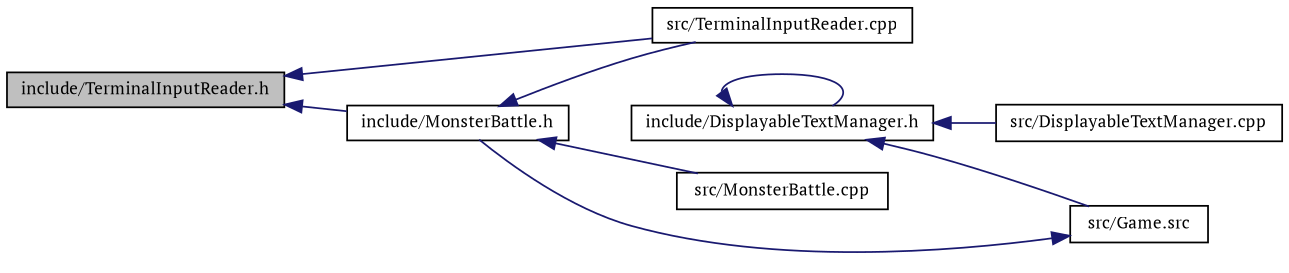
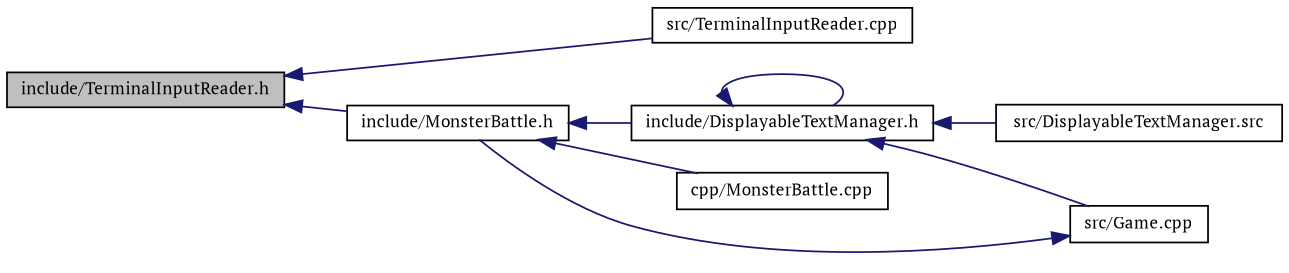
(605, 67) -> (609, 123)
(1139, 123) -> (1139, 123)
(782, 191) -> (782, 191)
(1139, 224) -> (1139, 224)
